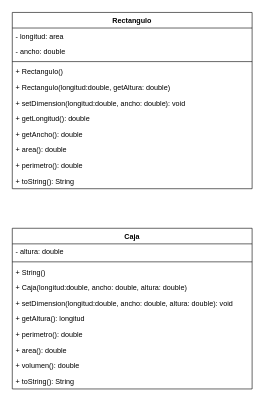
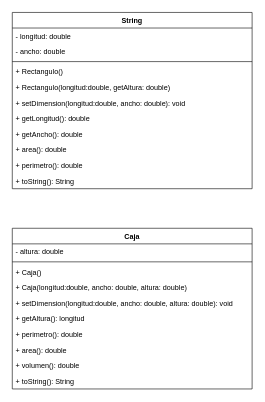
(132, 20) -> (132, 20)
(43, 36) -> (46, 36)
(34, 272) -> (31, 272)
